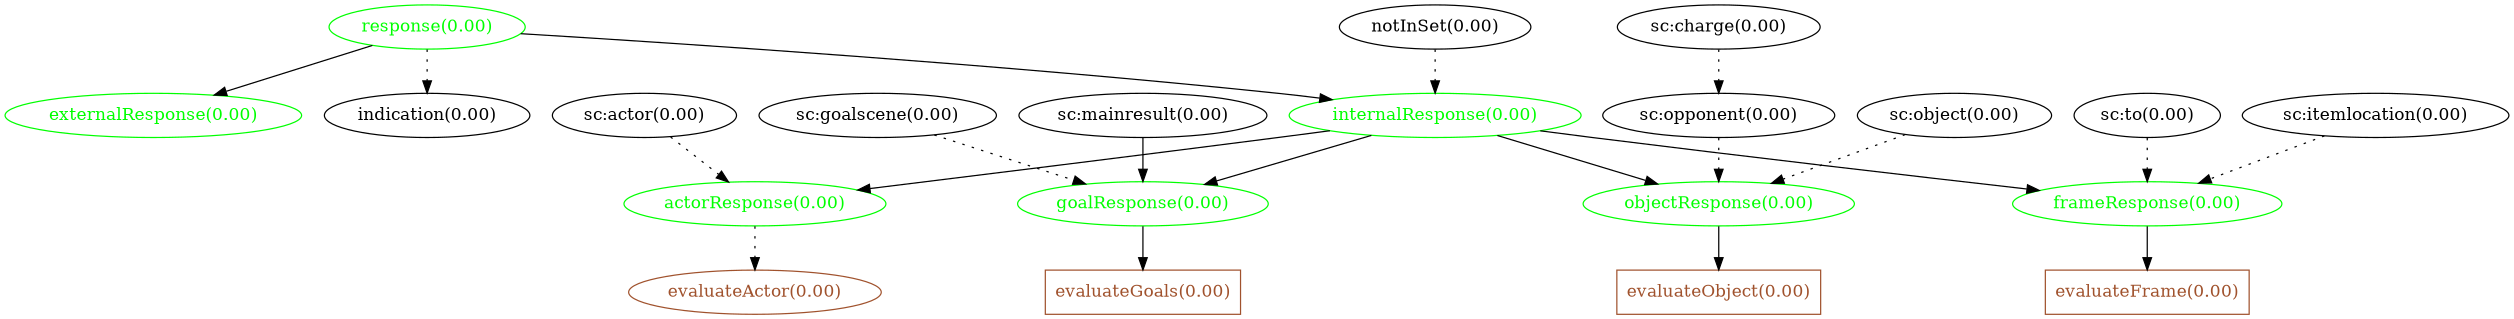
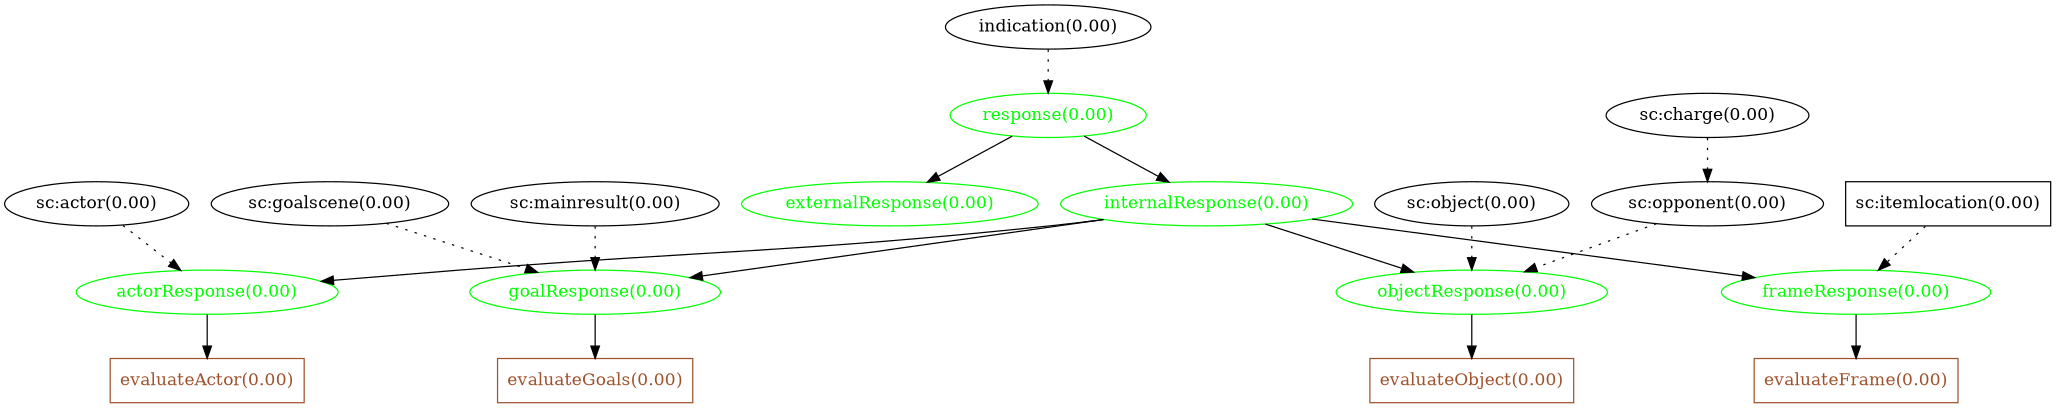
(1435, 27) -> none
(427, 65) -> (1048, 65)
(2147, 115) -> none
(2376, 115) -> (1948, 204)
(1143, 147) -> (595, 242)
(755, 242) -> (207, 330)
(755, 292) -> (207, 381)
